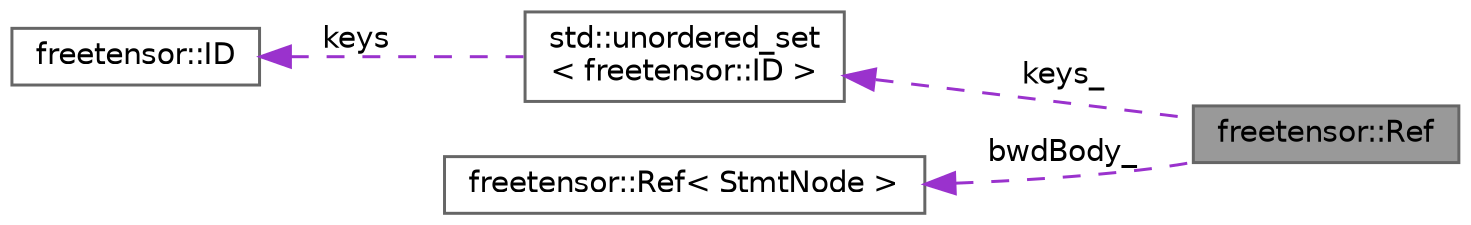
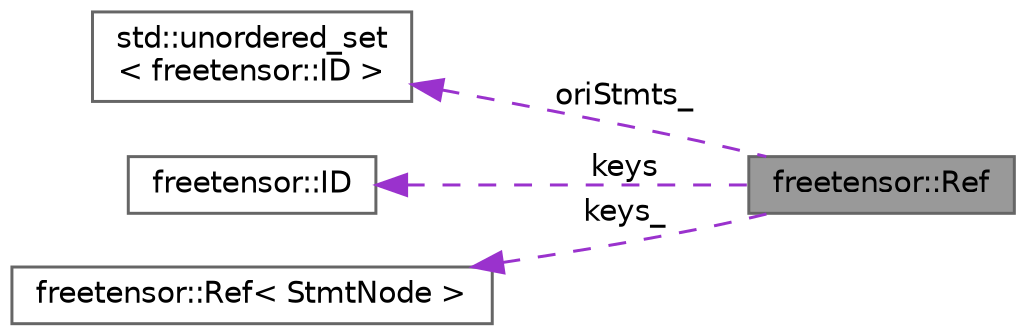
(407, 57) -> (578, 185)
(1059, 76) -> (621, 97)
(1059, 154) -> (621, 213)
